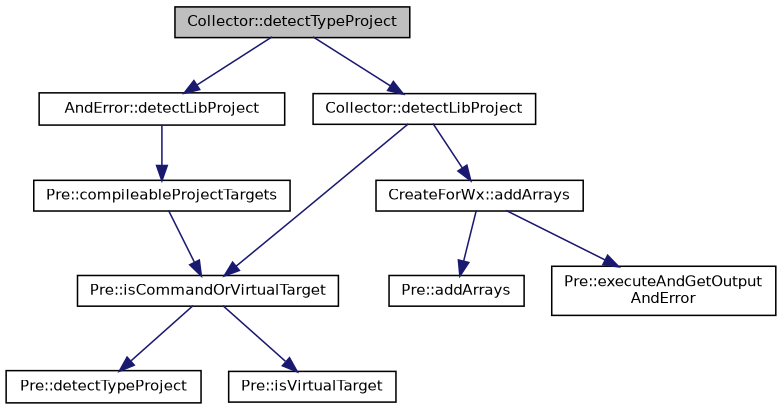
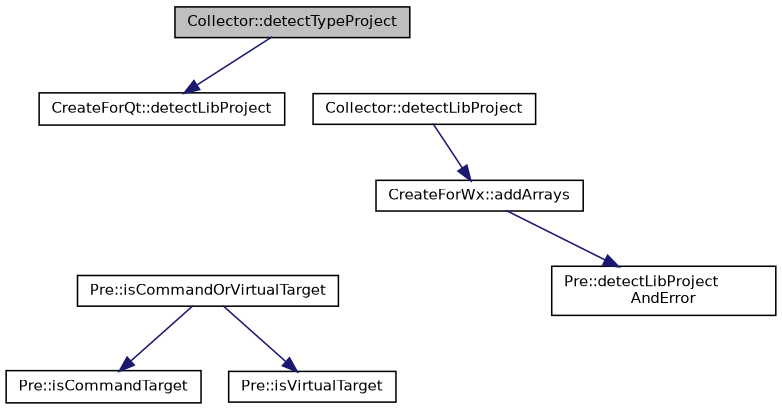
(352, 61) -> none
(162, 109) -> (162, 109)
(322, 195) -> none
(162, 196) -> none
(457, 291) -> none
(664, 291) -> (664, 291)
(104, 387) -> (104, 387)
